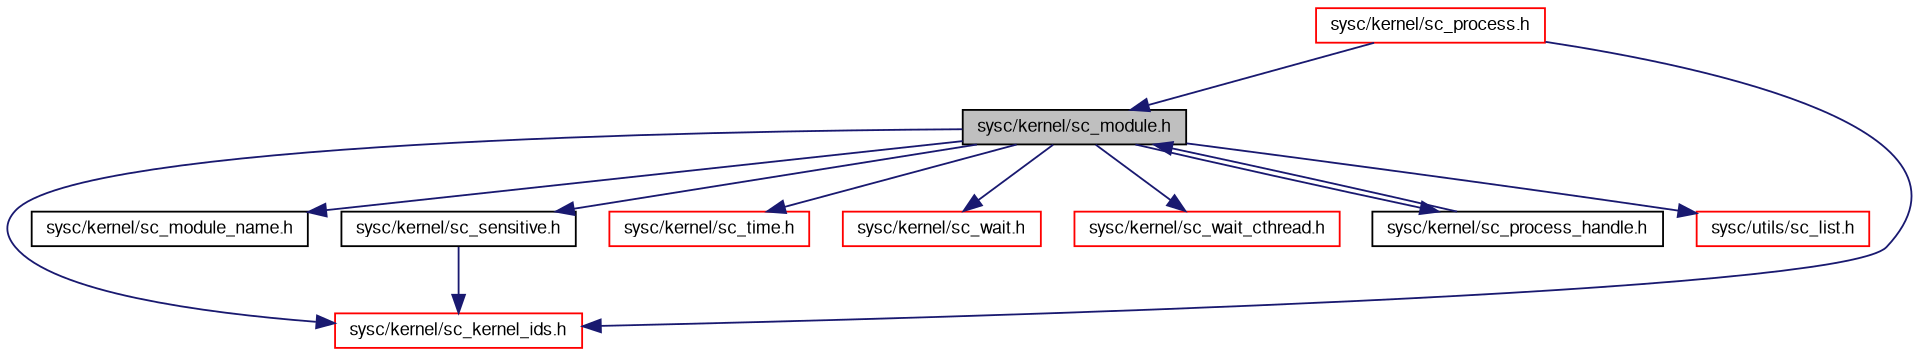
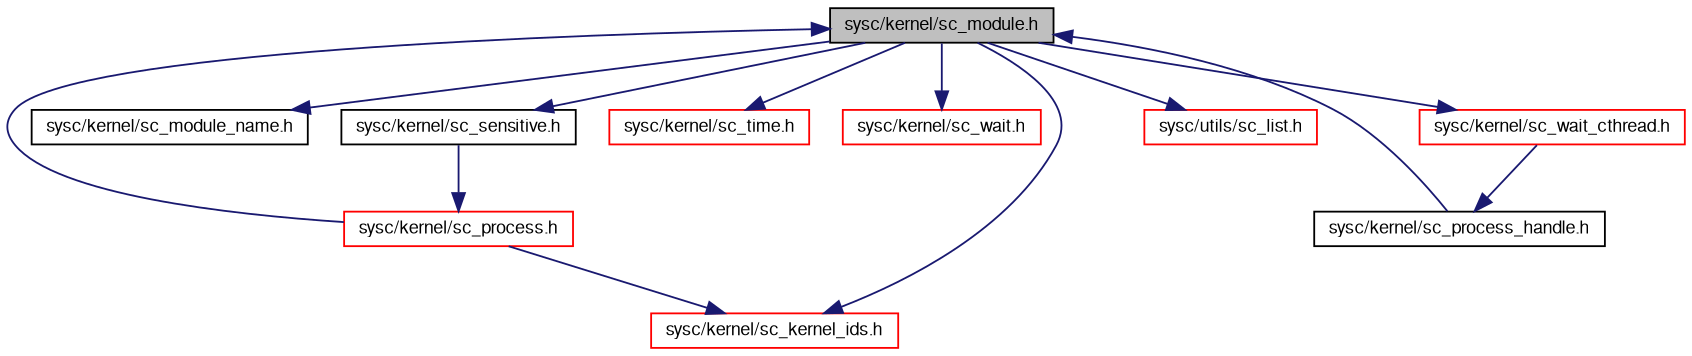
(1278, 177) -> (1512, 172)
(459, 271) -> (459, 169)
